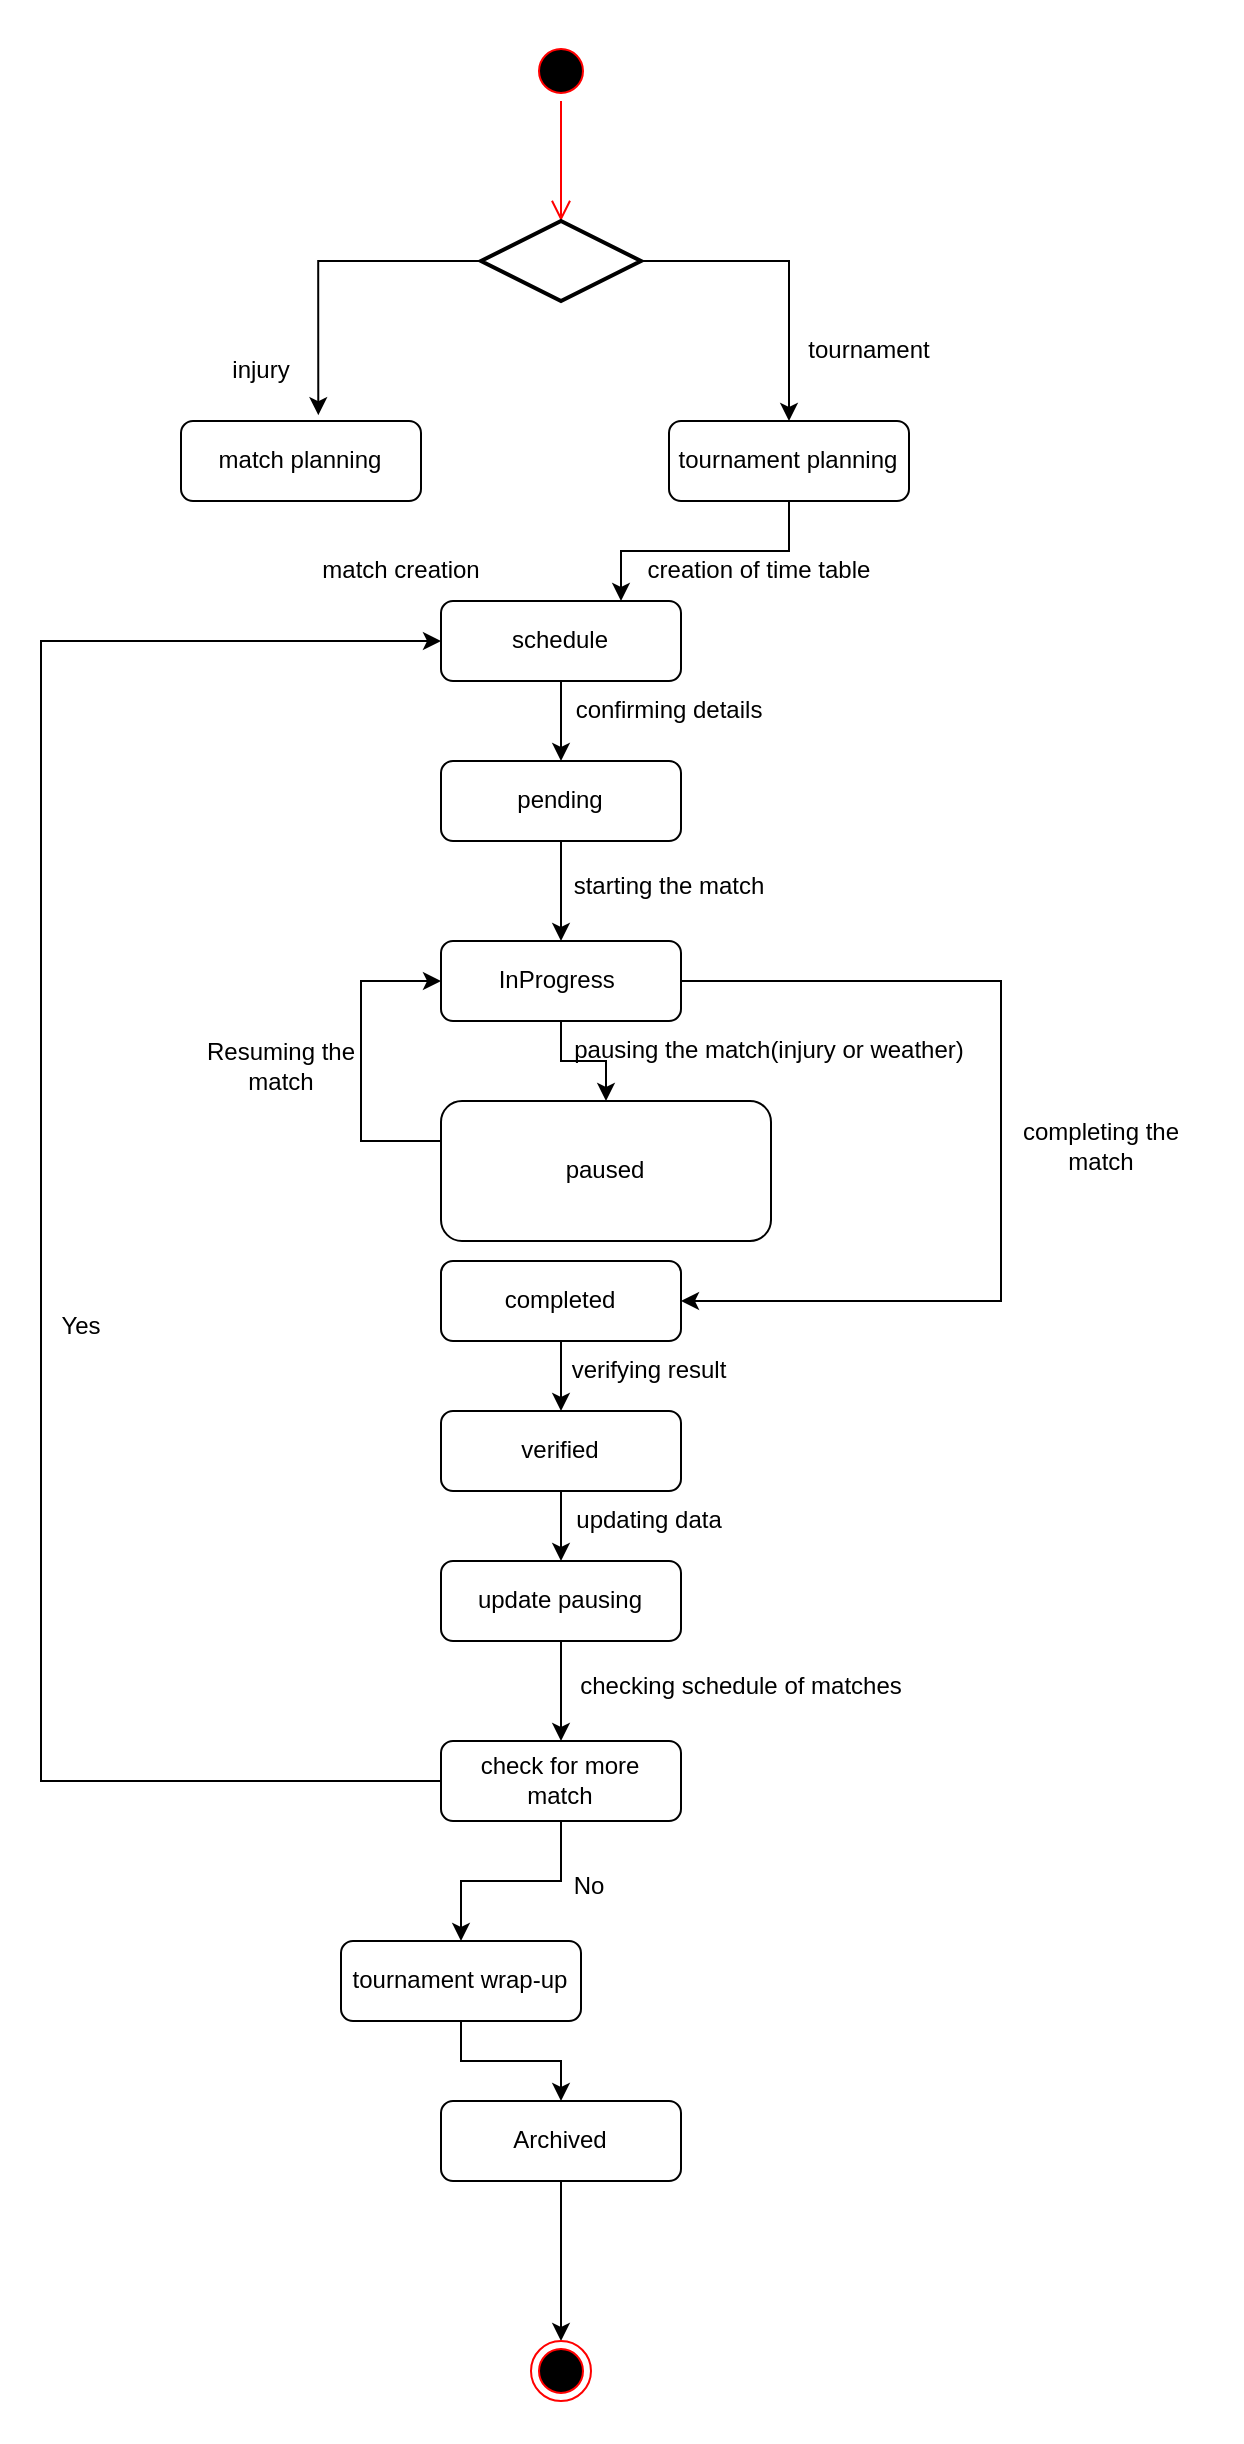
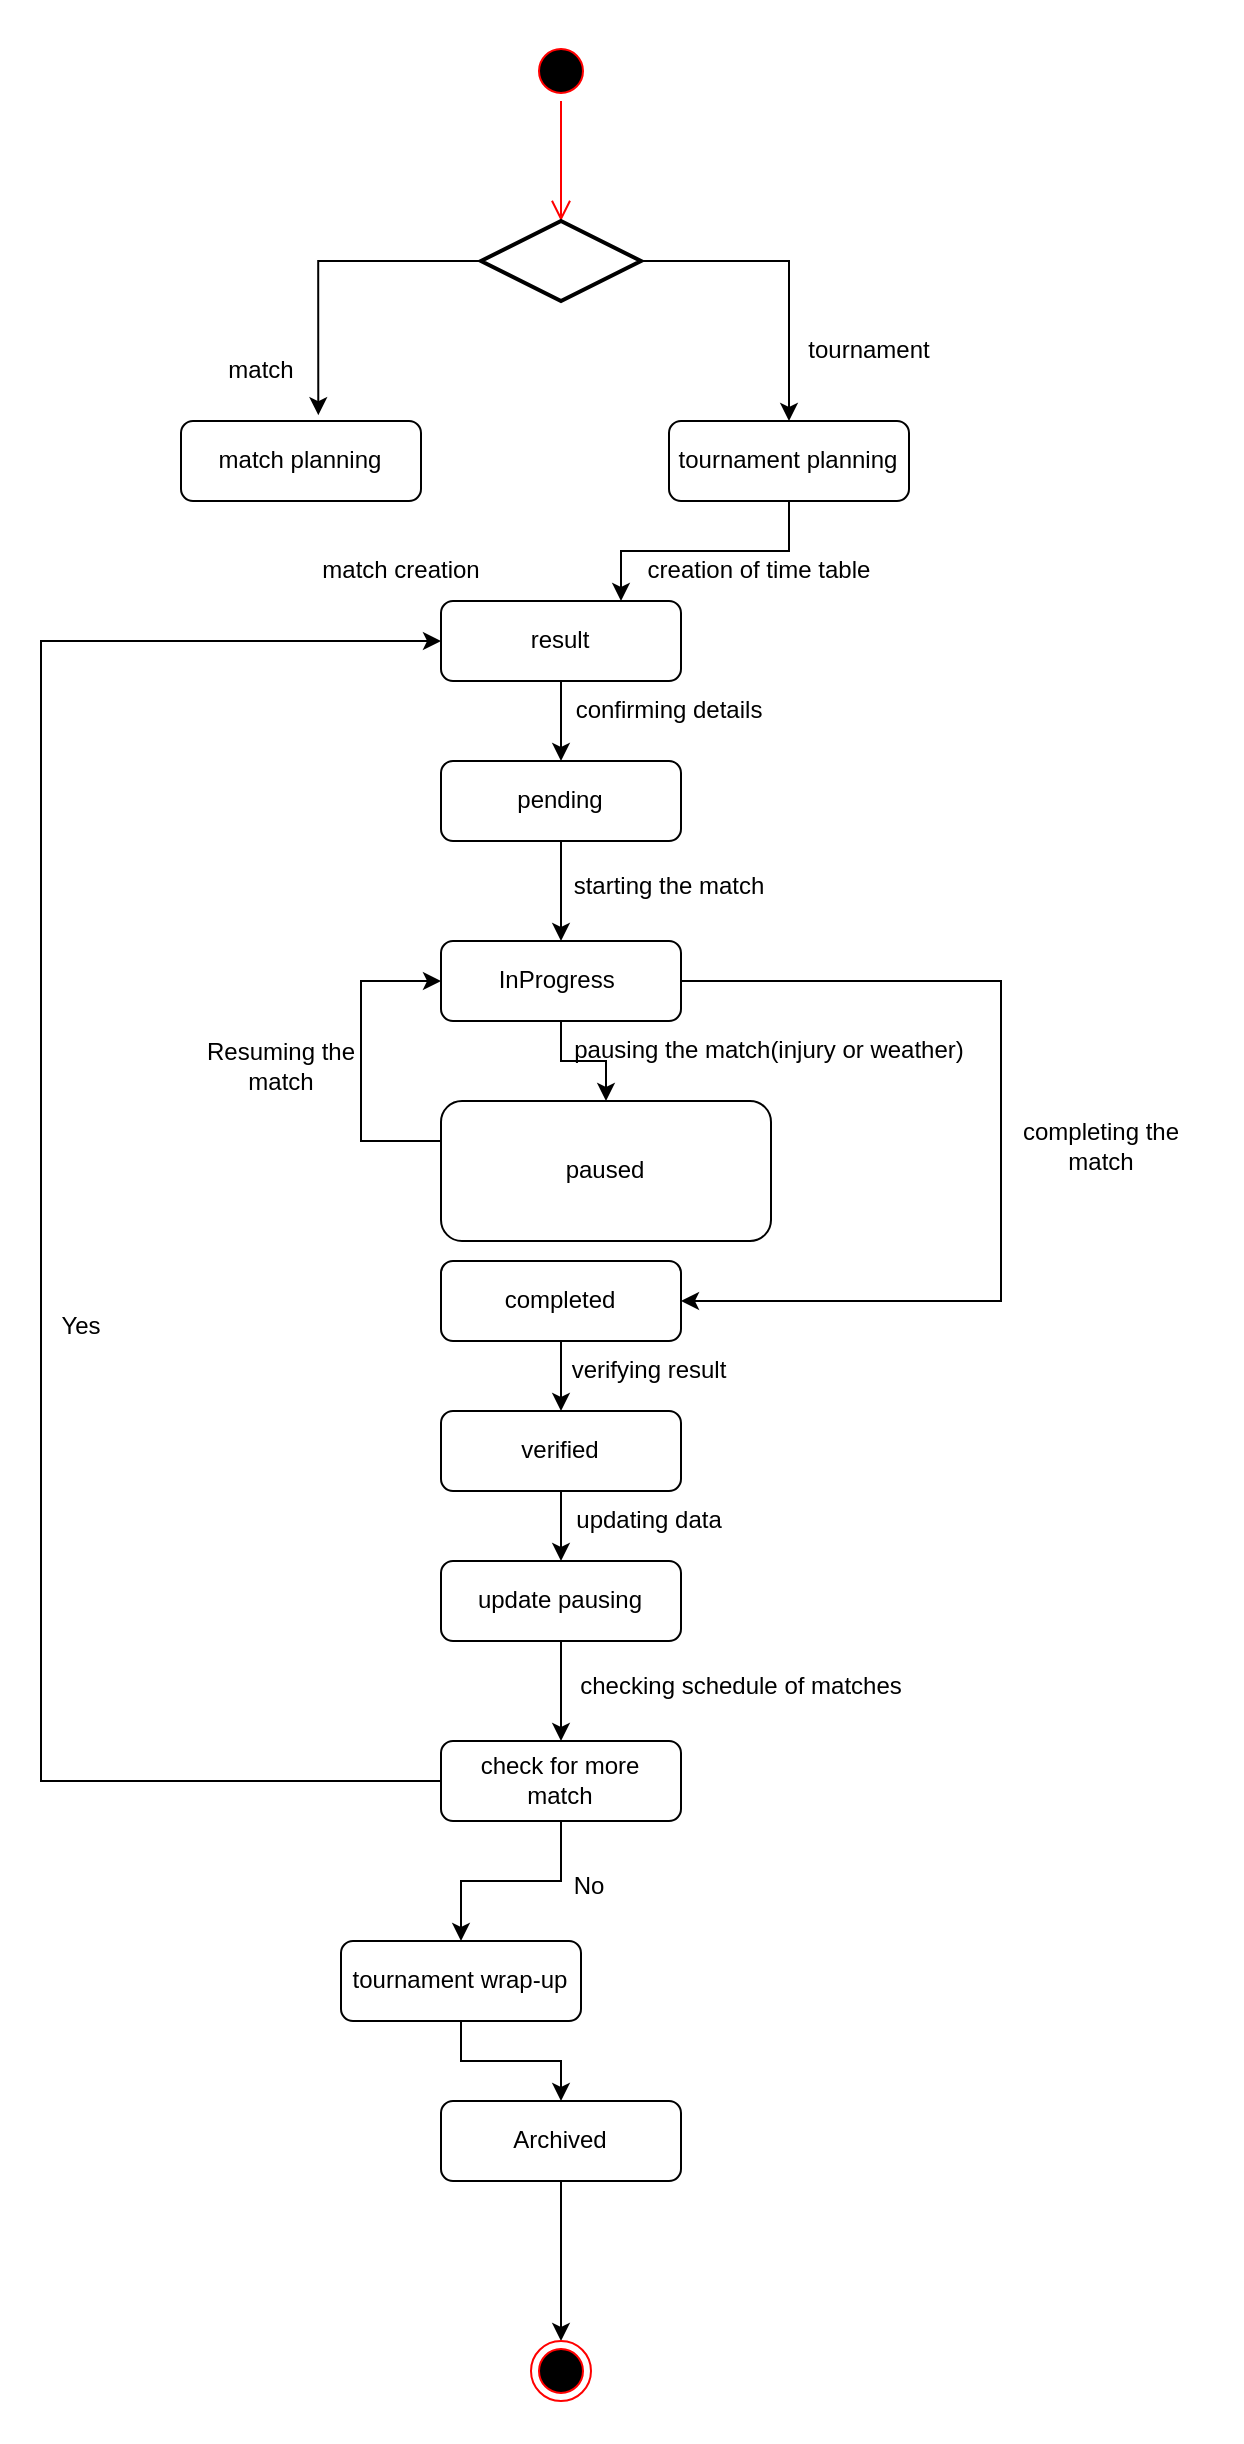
(262, 371) -> (262, 371)
(561, 641) -> (561, 641)
